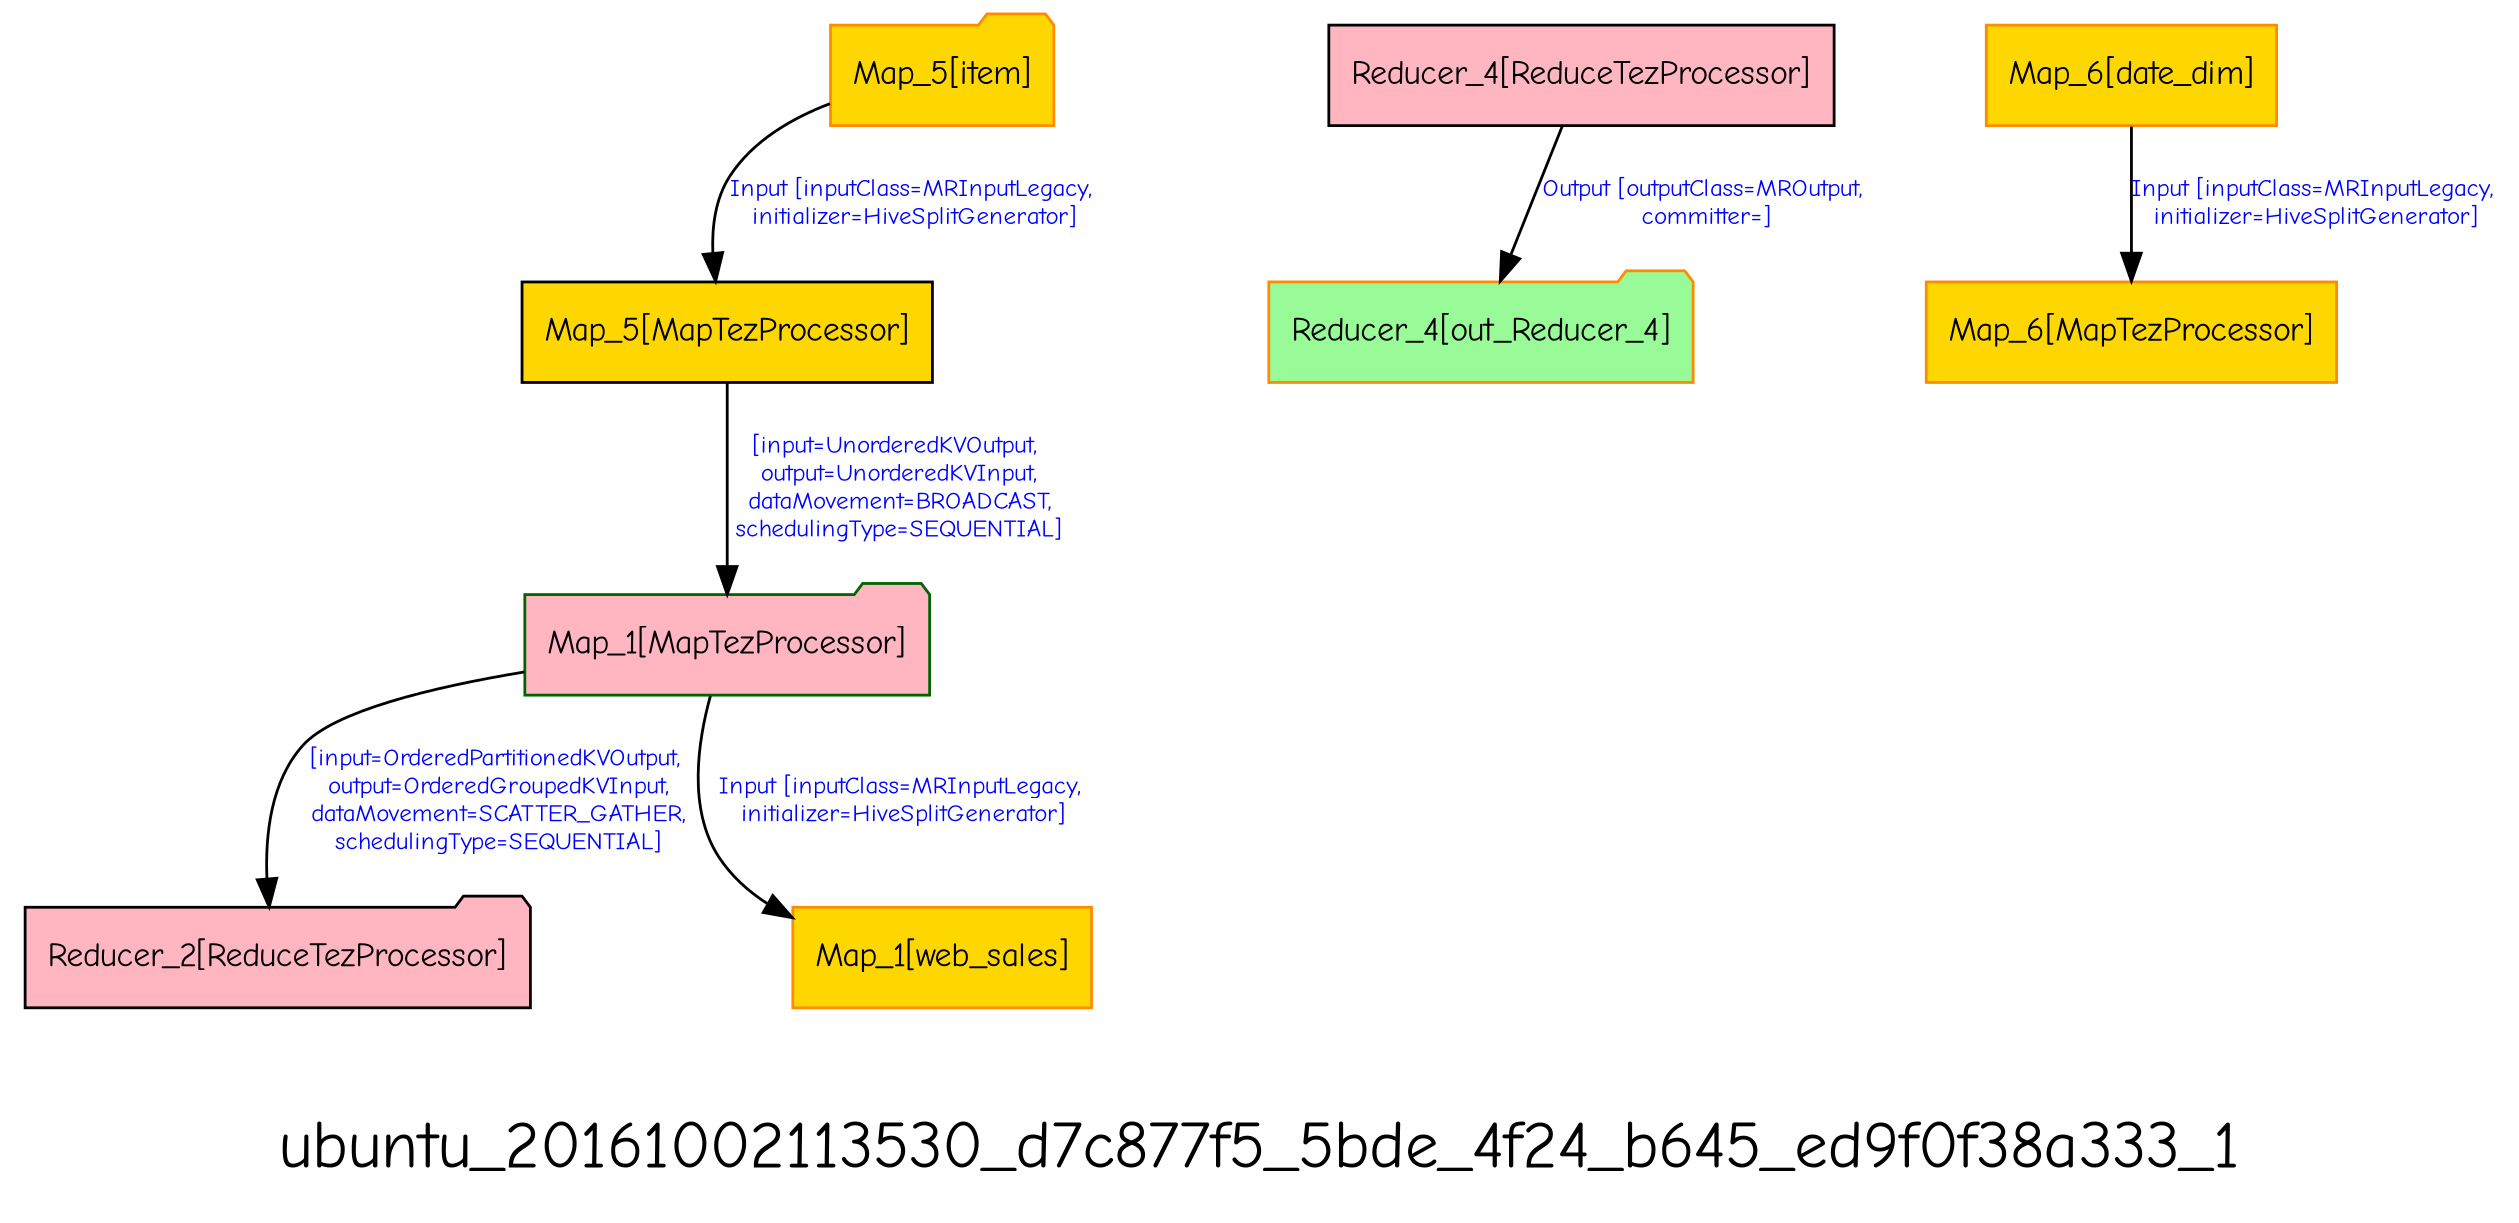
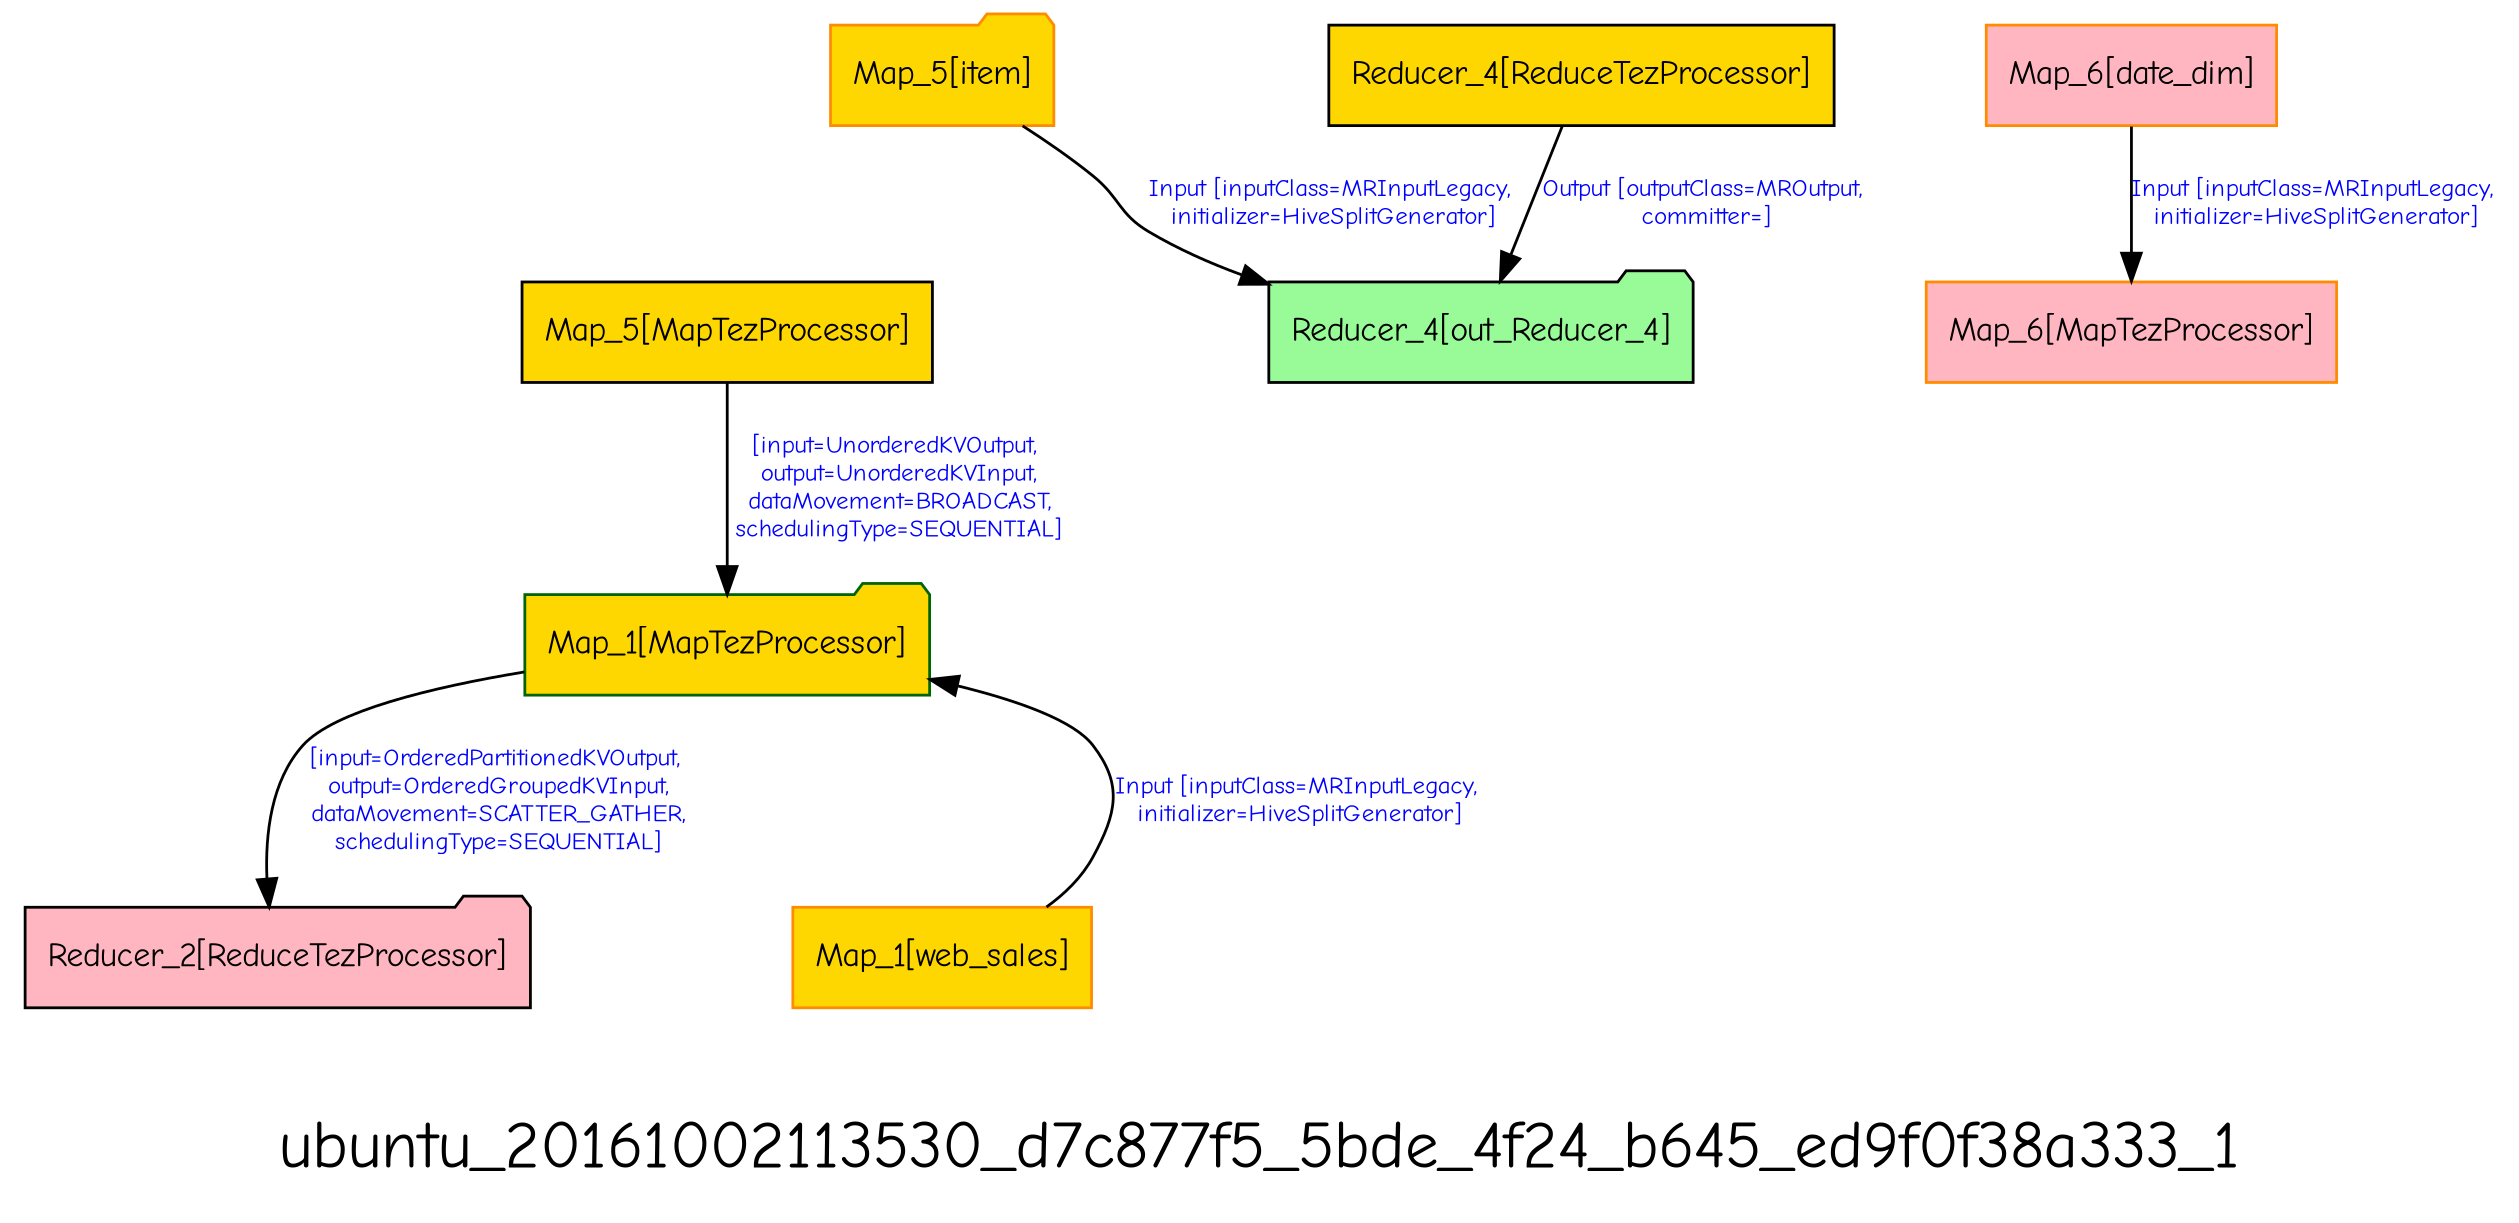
(1581, 75) -> (1581, 75)
(2131, 75) -> (2131, 75)
(744, 158) -> (1125, 211)
(1481, 332) -> (1481, 332)
(2131, 332) -> (2131, 332)
(727, 645) -> (727, 645)
(701, 811) -> (1104, 762)
